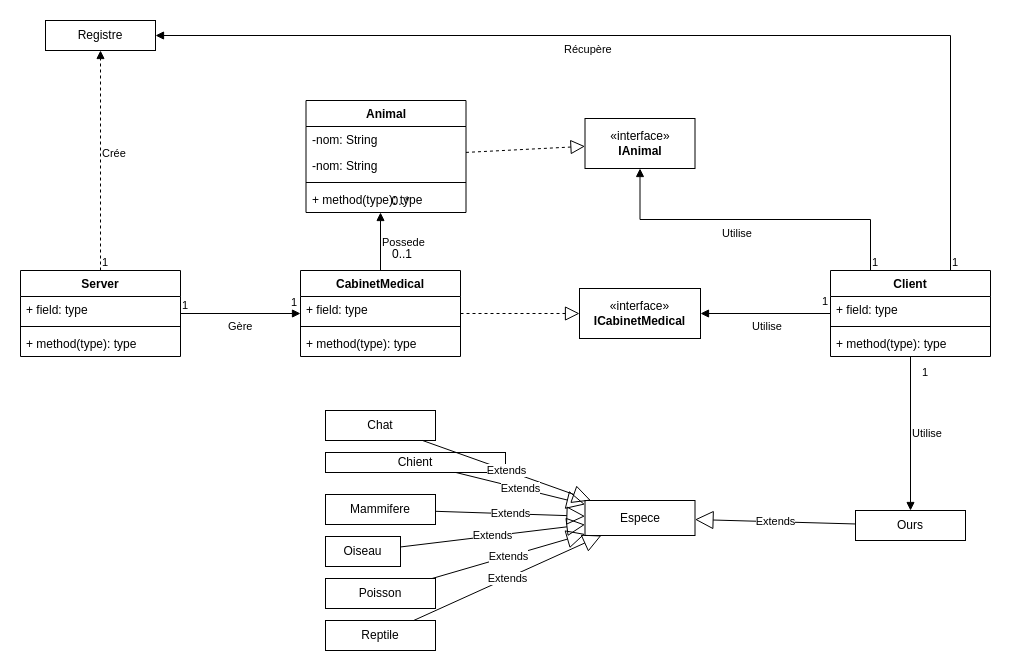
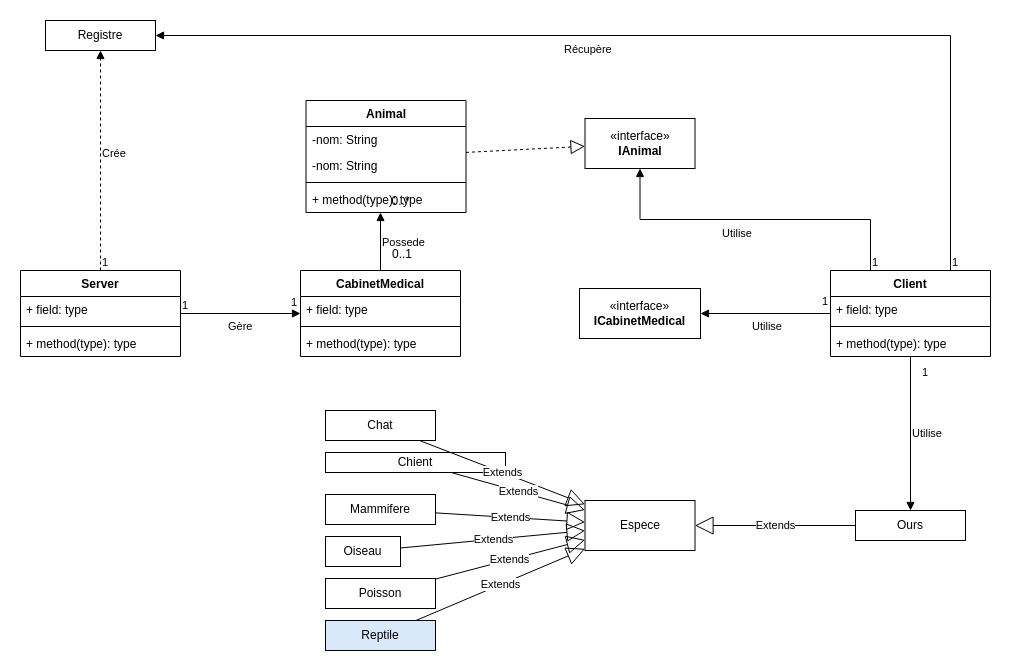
(513, 314) -> none
(640, 518) -> (640, 526)
(381, 636) -> (381, 636)
